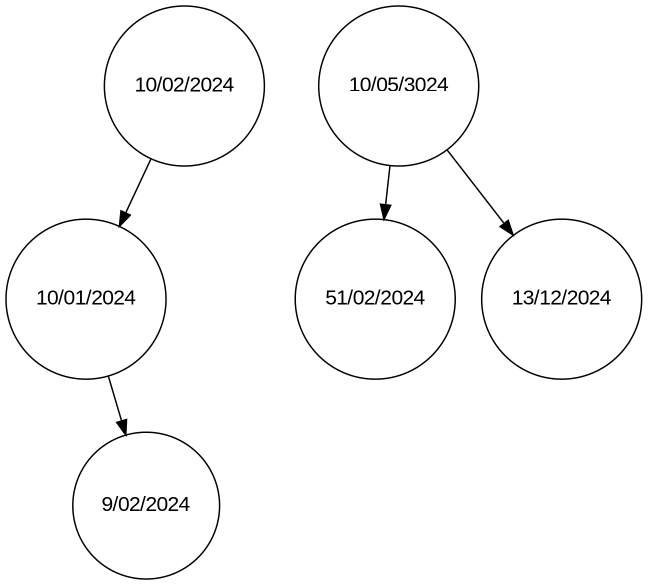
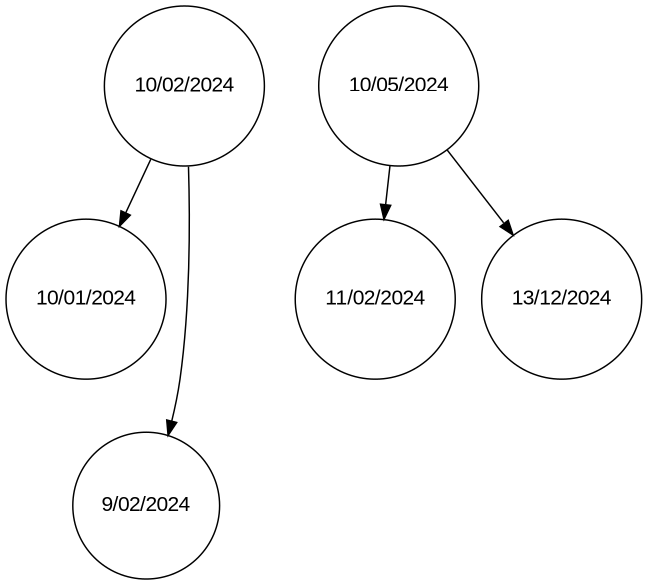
(399, 86) -> (399, 86)
(375, 299) -> (375, 299)
(115, 399) -> (188, 294)
